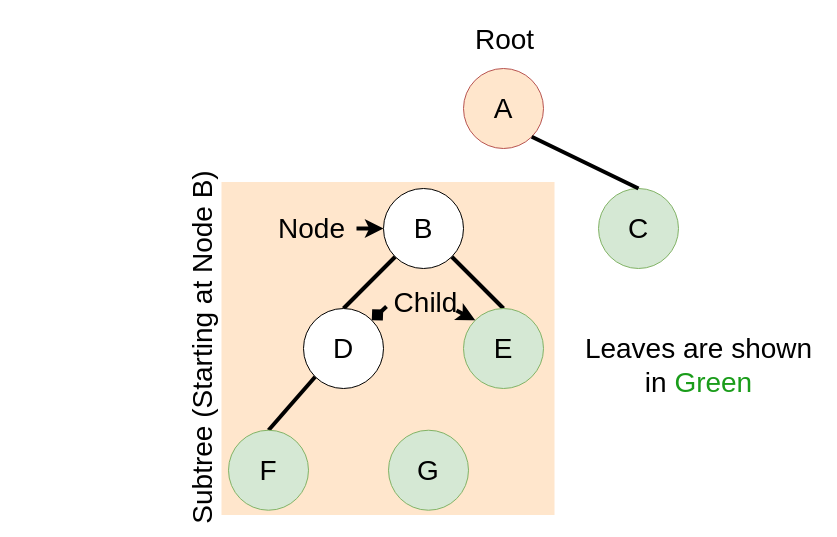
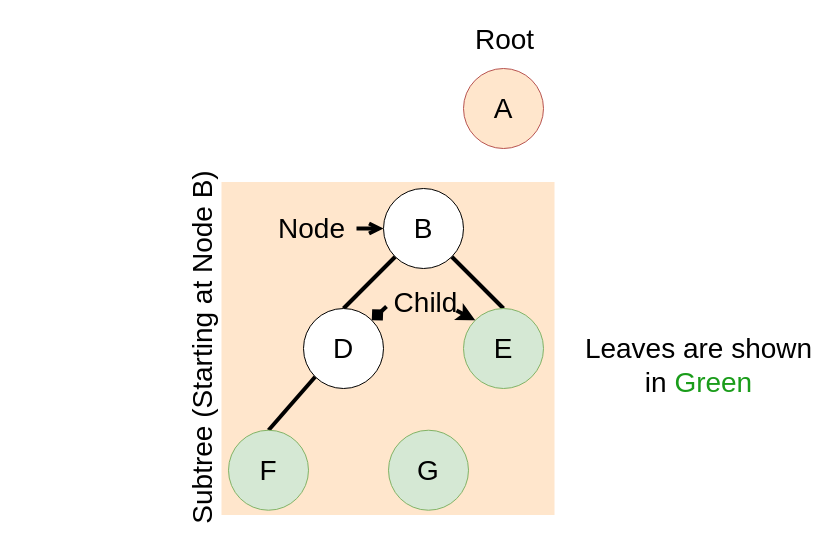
(585, 163) -> none
(366, 229) -> (366, 229)
(639, 229) -> none
